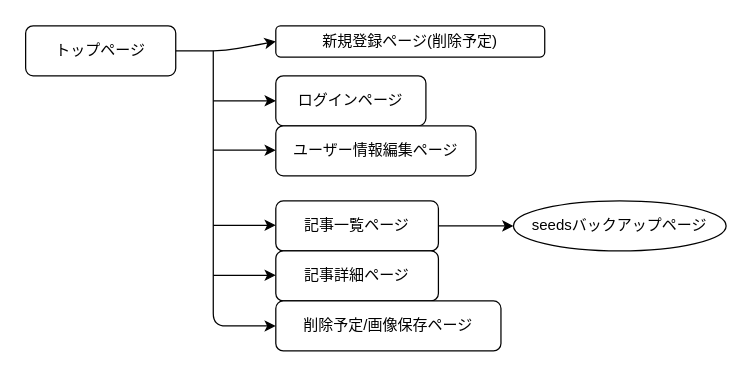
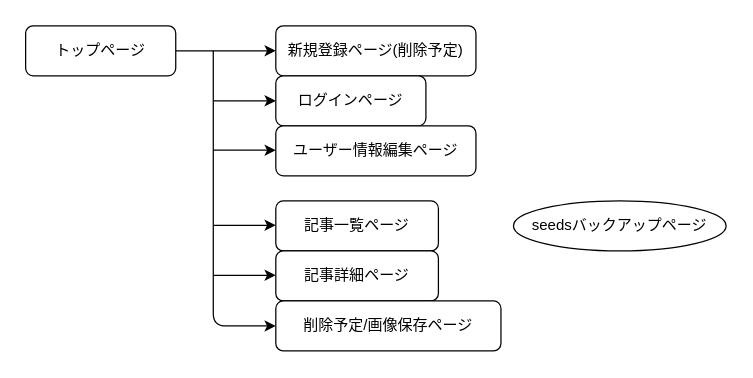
(410, 41) -> (376, 51)
(471, 226) -> (438, 226)
